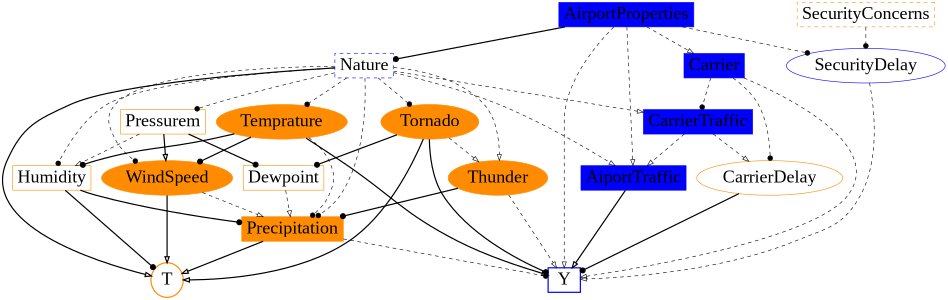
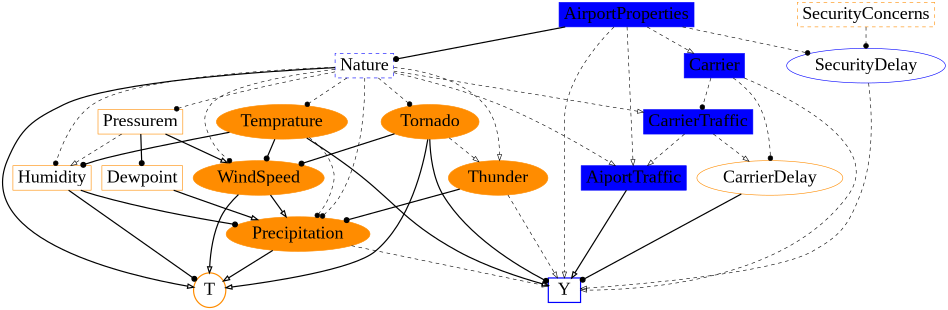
(354, 151) -> (349, 148)
(288, 201) -> (213, 204)
(230, 204) -> (277, 203)
(293, 229) -> (298, 234)
(443, 257) -> (447, 265)
